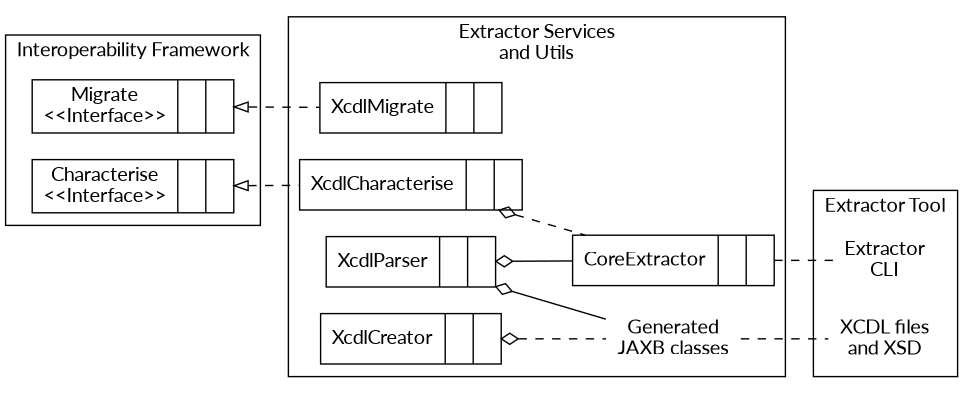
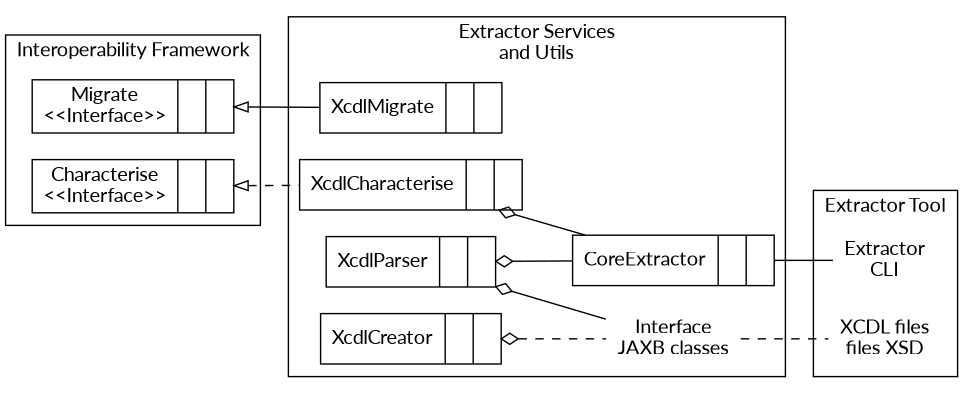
(279, 107) -> (279, 107)
(550, 225) -> (550, 225)
(804, 260) -> (804, 260)
(673, 339) -> (673, 339)
(885, 339) -> (885, 339)
